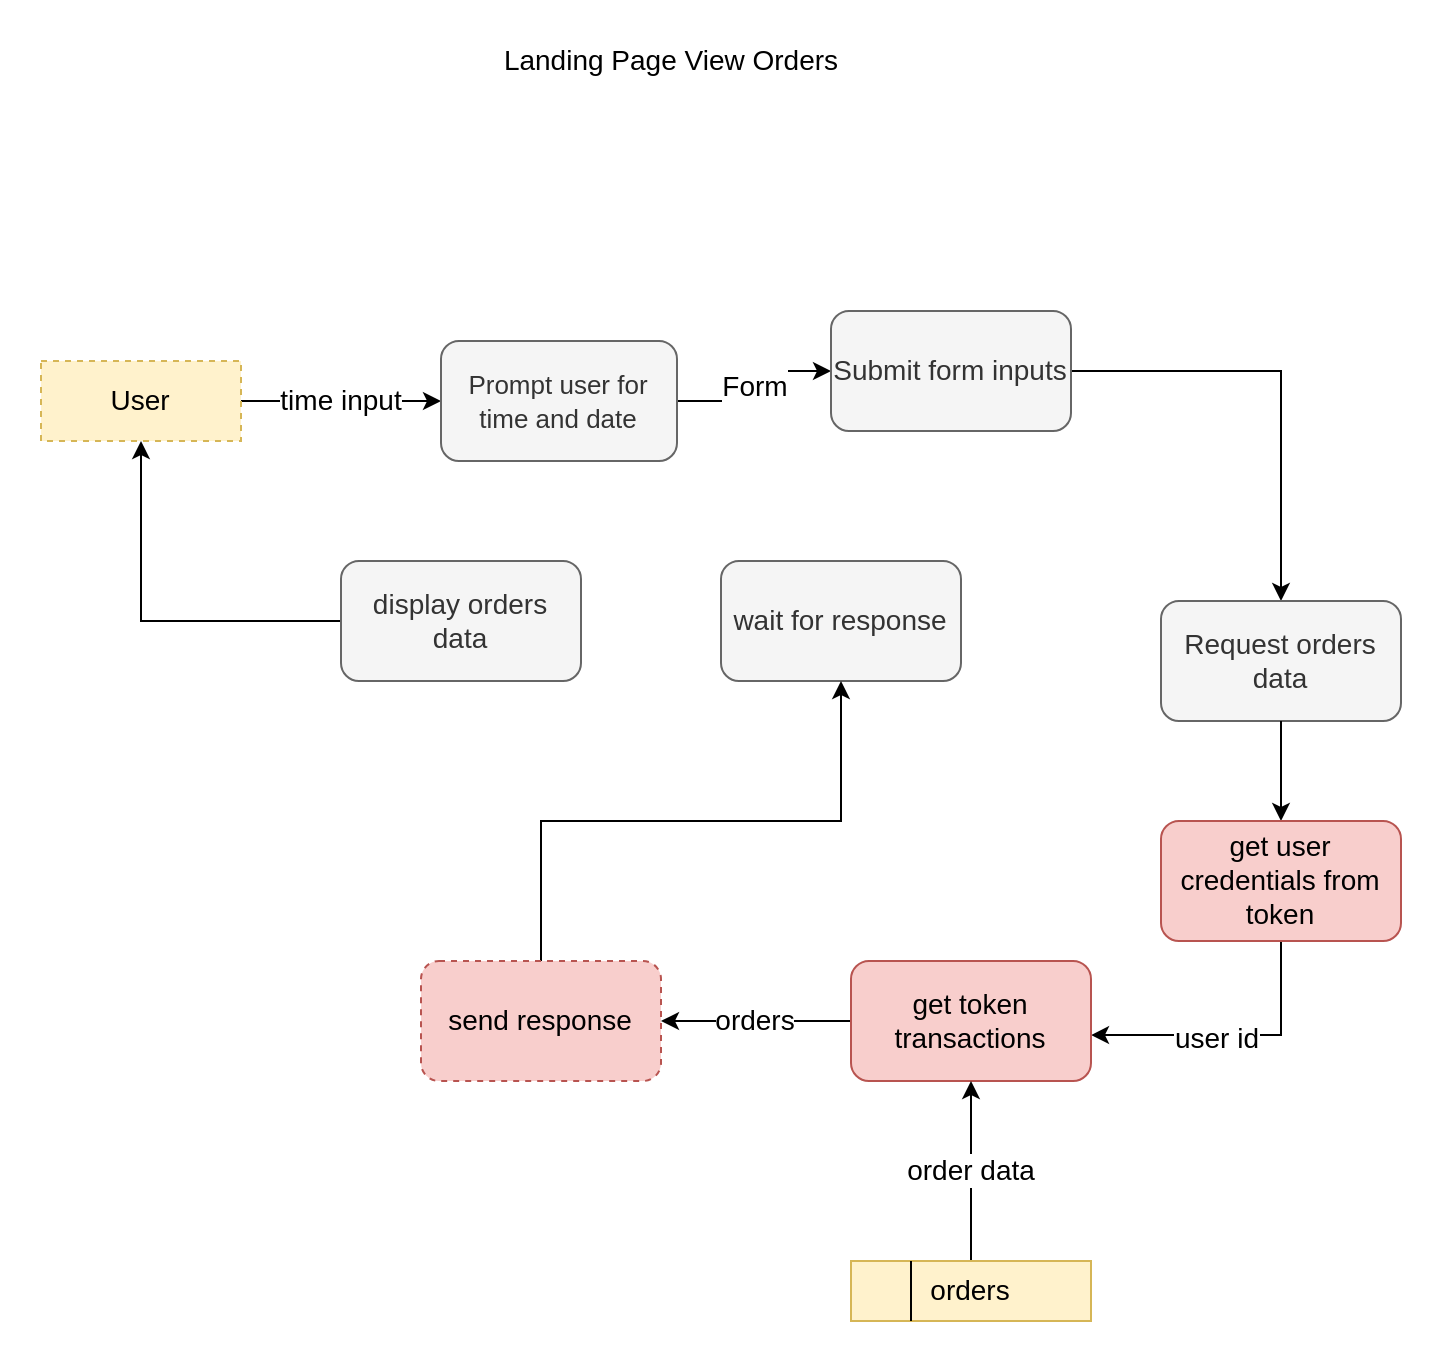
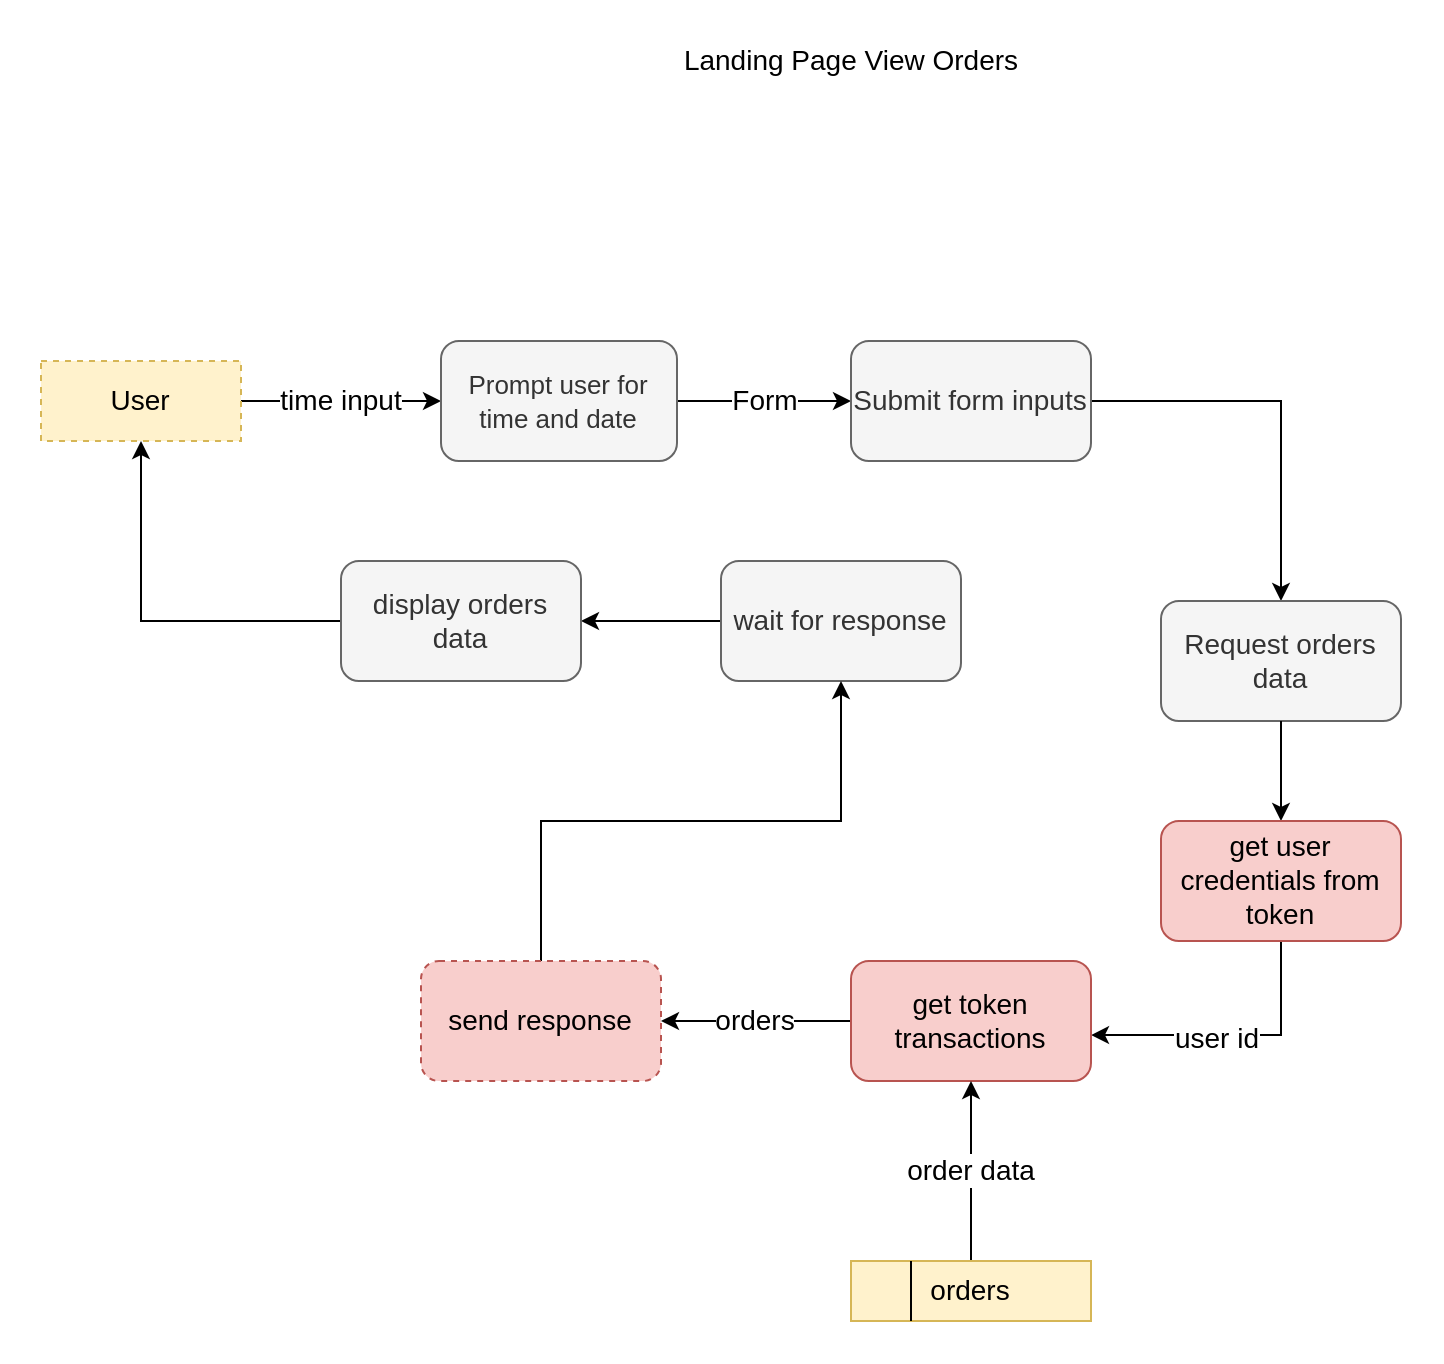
(672, 61) -> (852, 61)
(951, 371) -> (971, 401)
none -> (658, 621)
